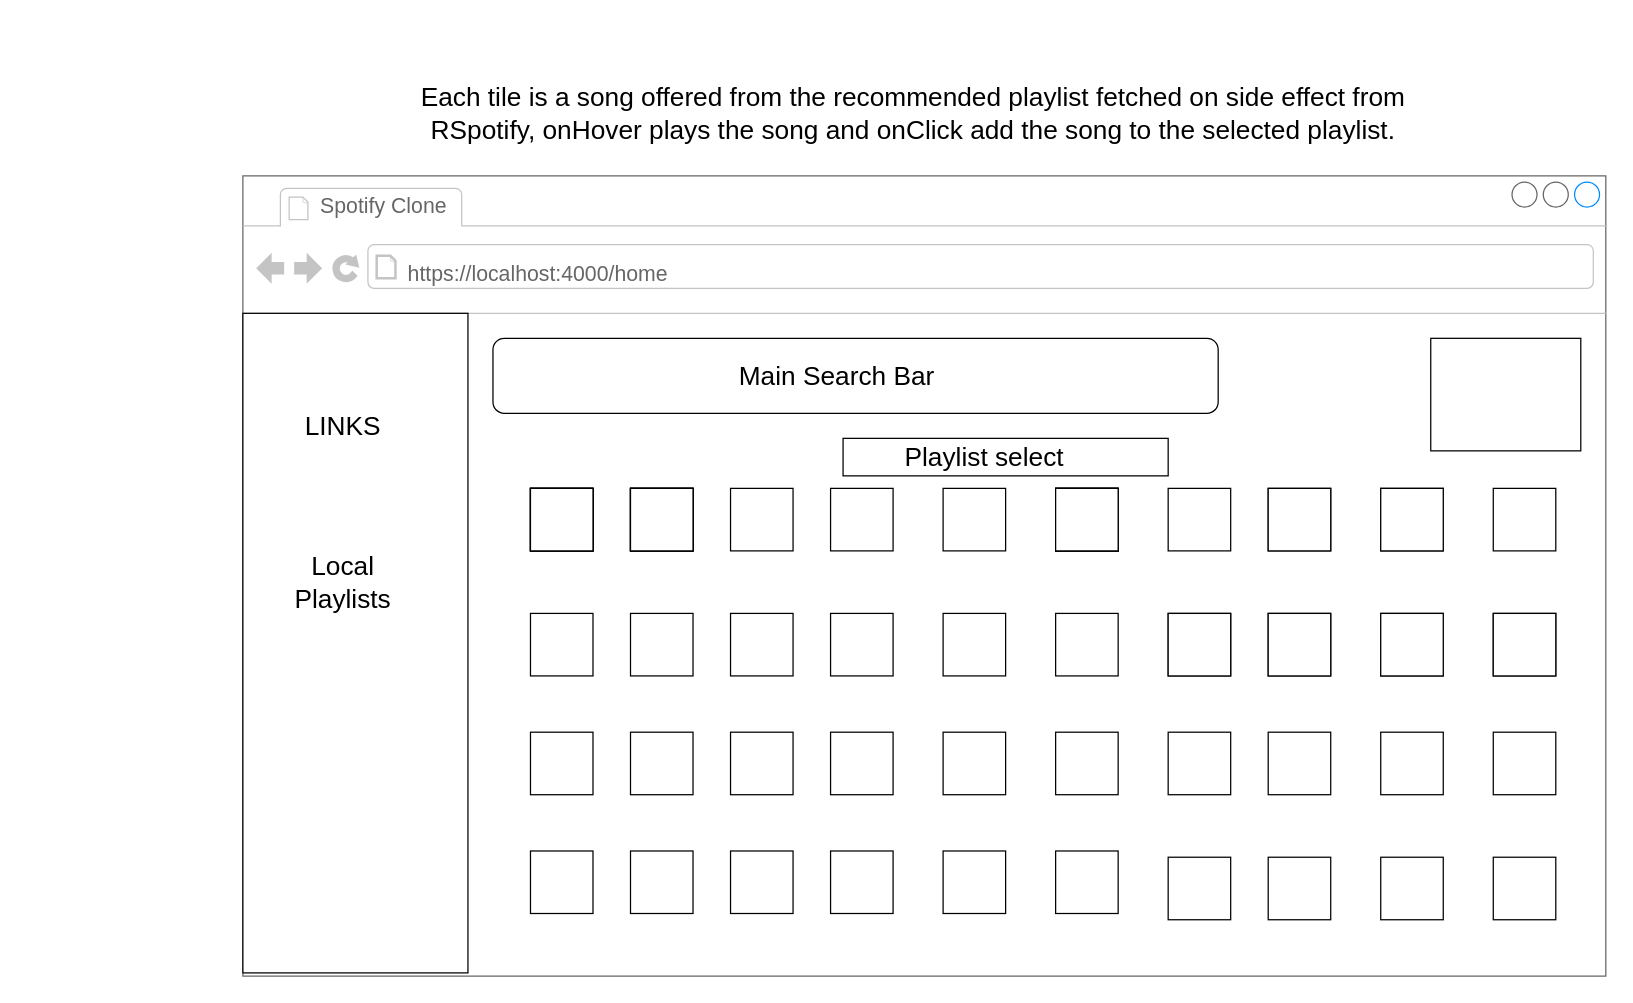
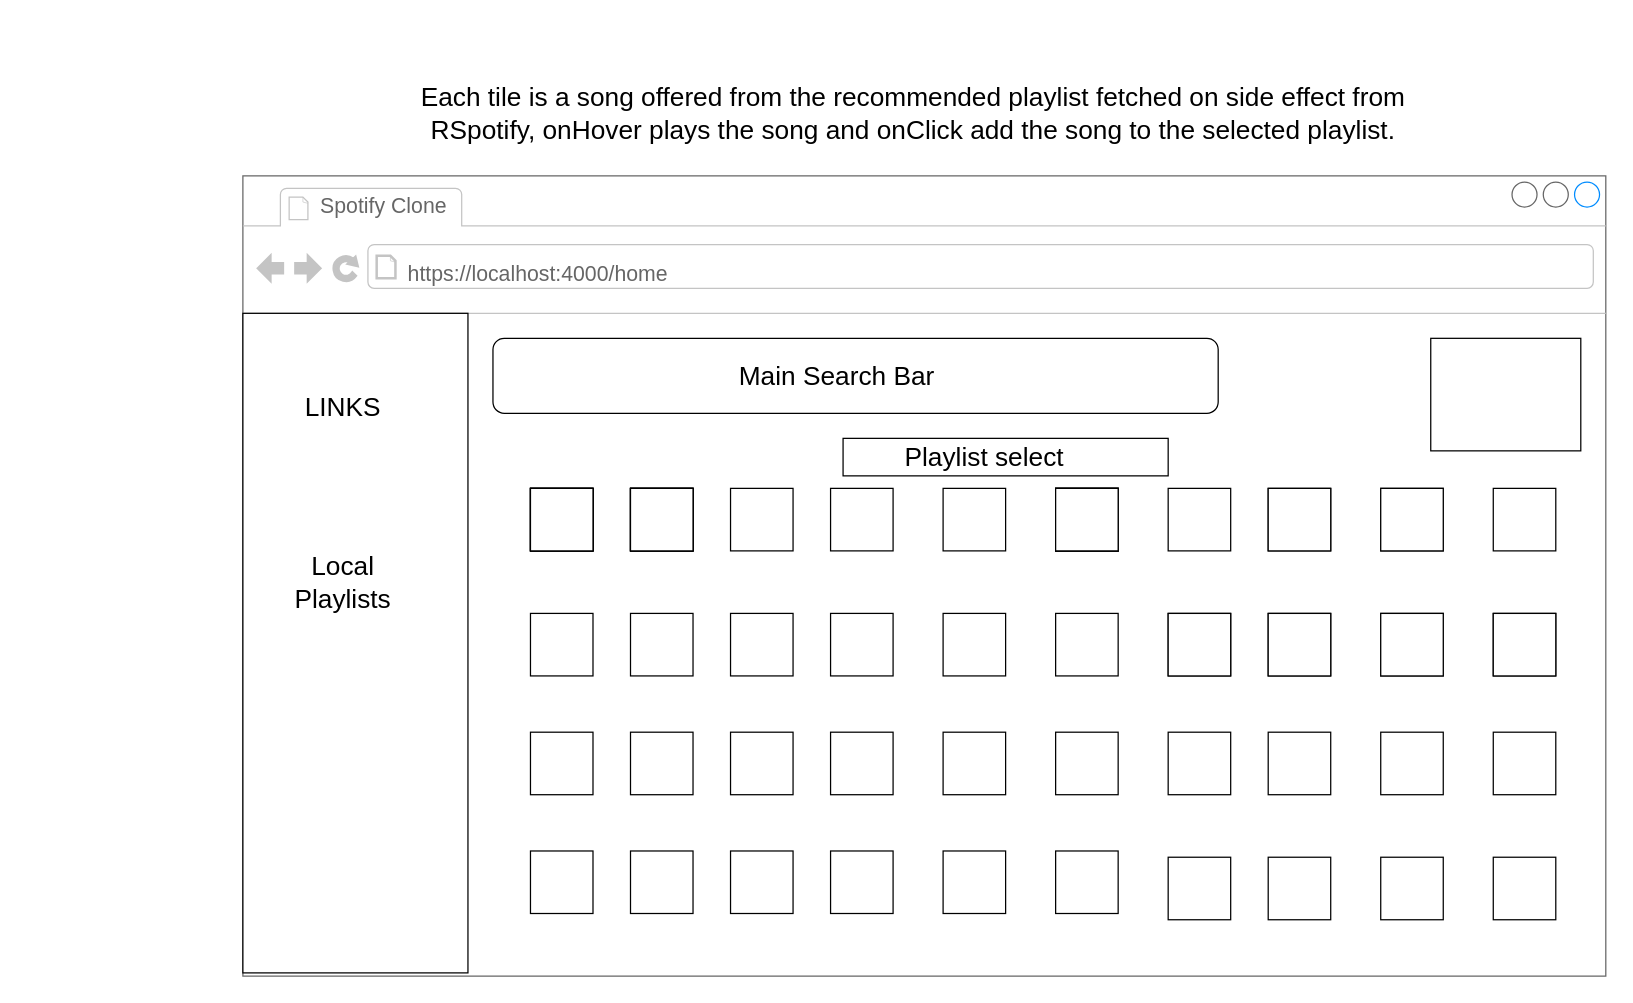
(343, 426) -> (343, 407)
